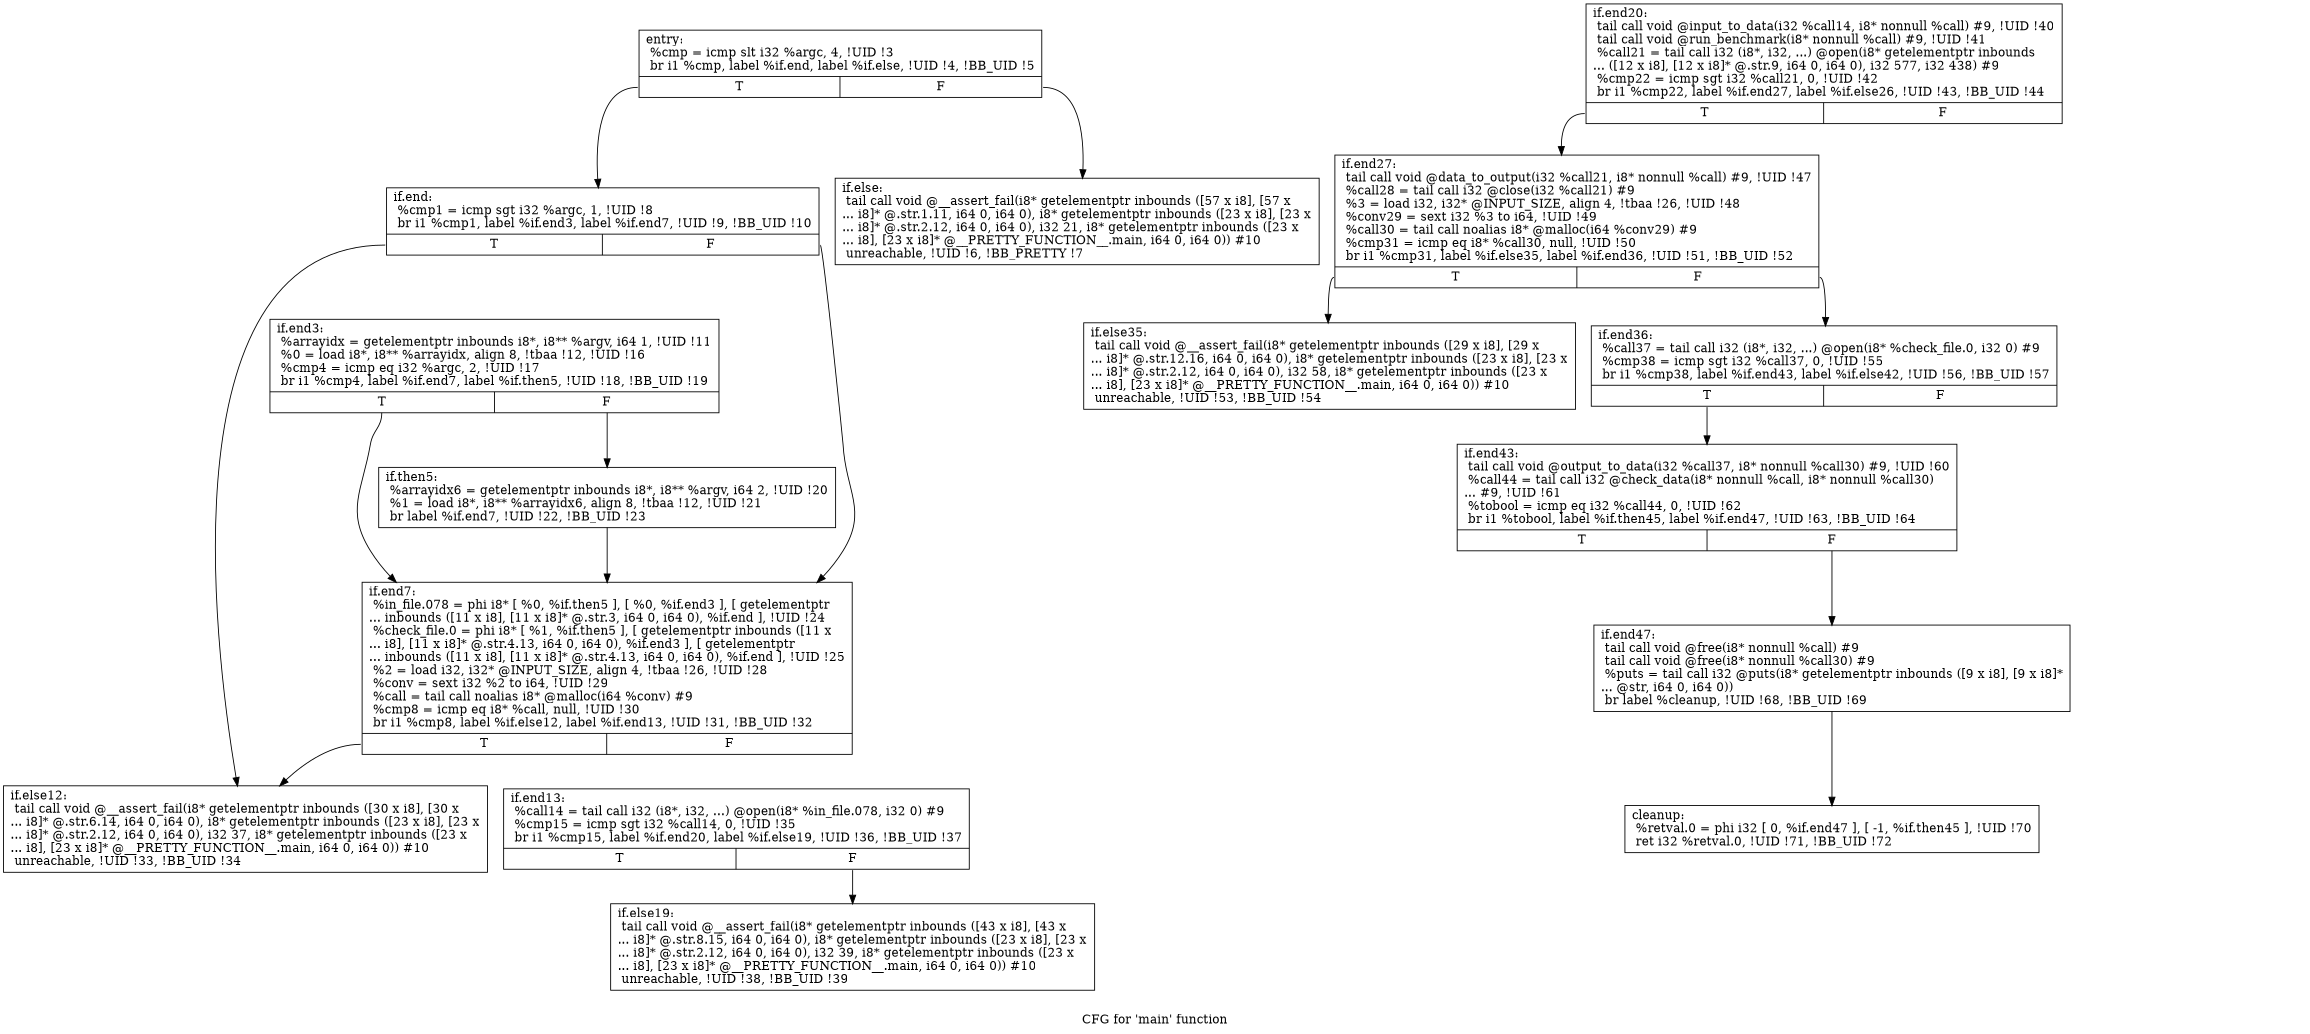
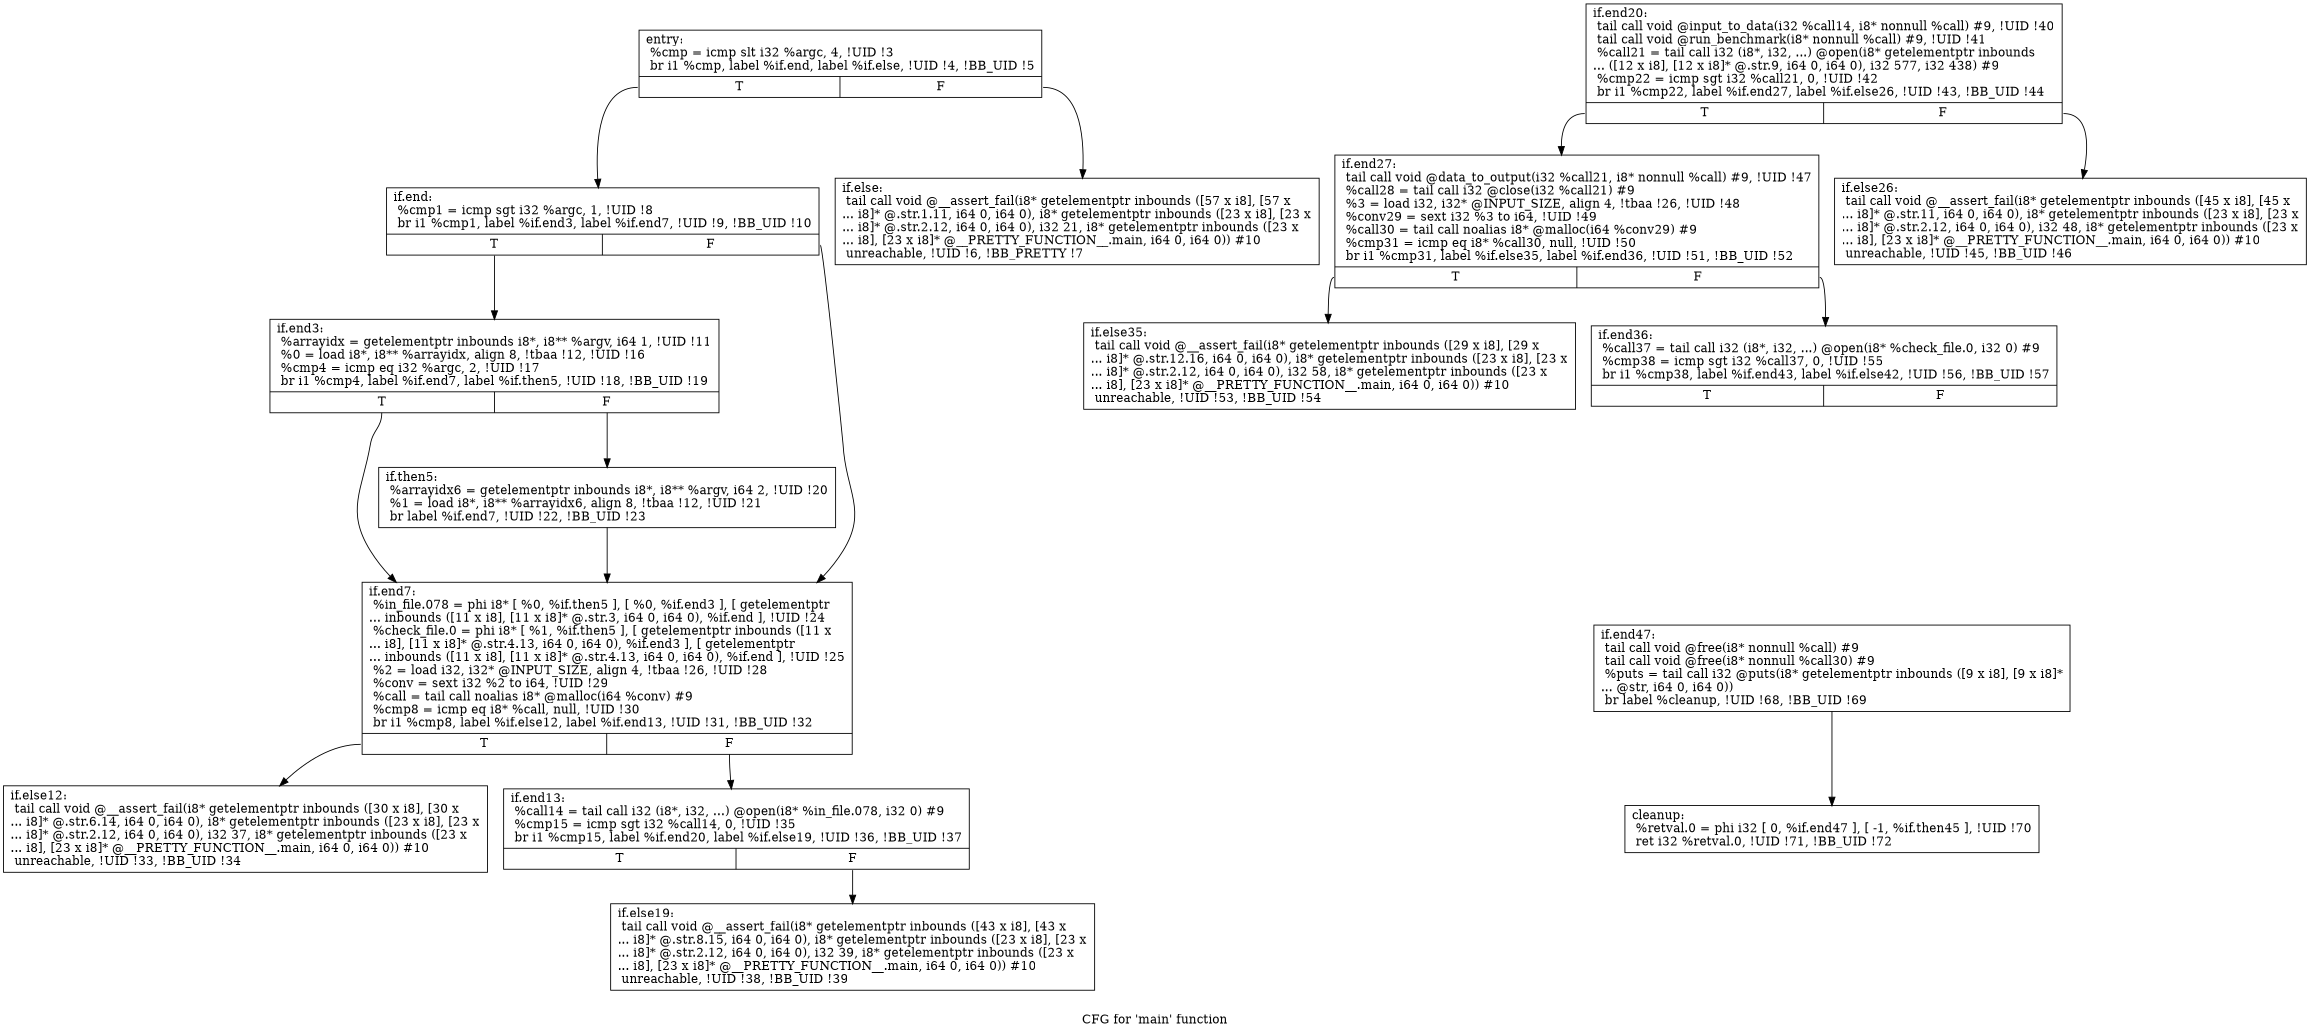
none -> (2070, 221)
(219, 470) -> (494, 283)
(1707, 498) -> none
none -> (730, 767)
